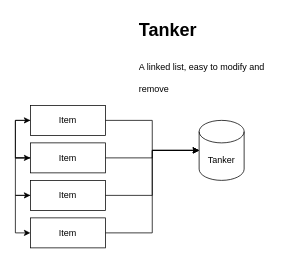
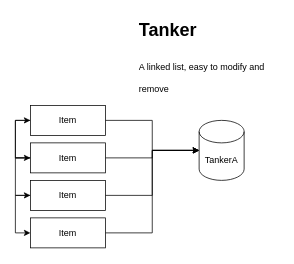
(222, 160) -> (222, 160)
